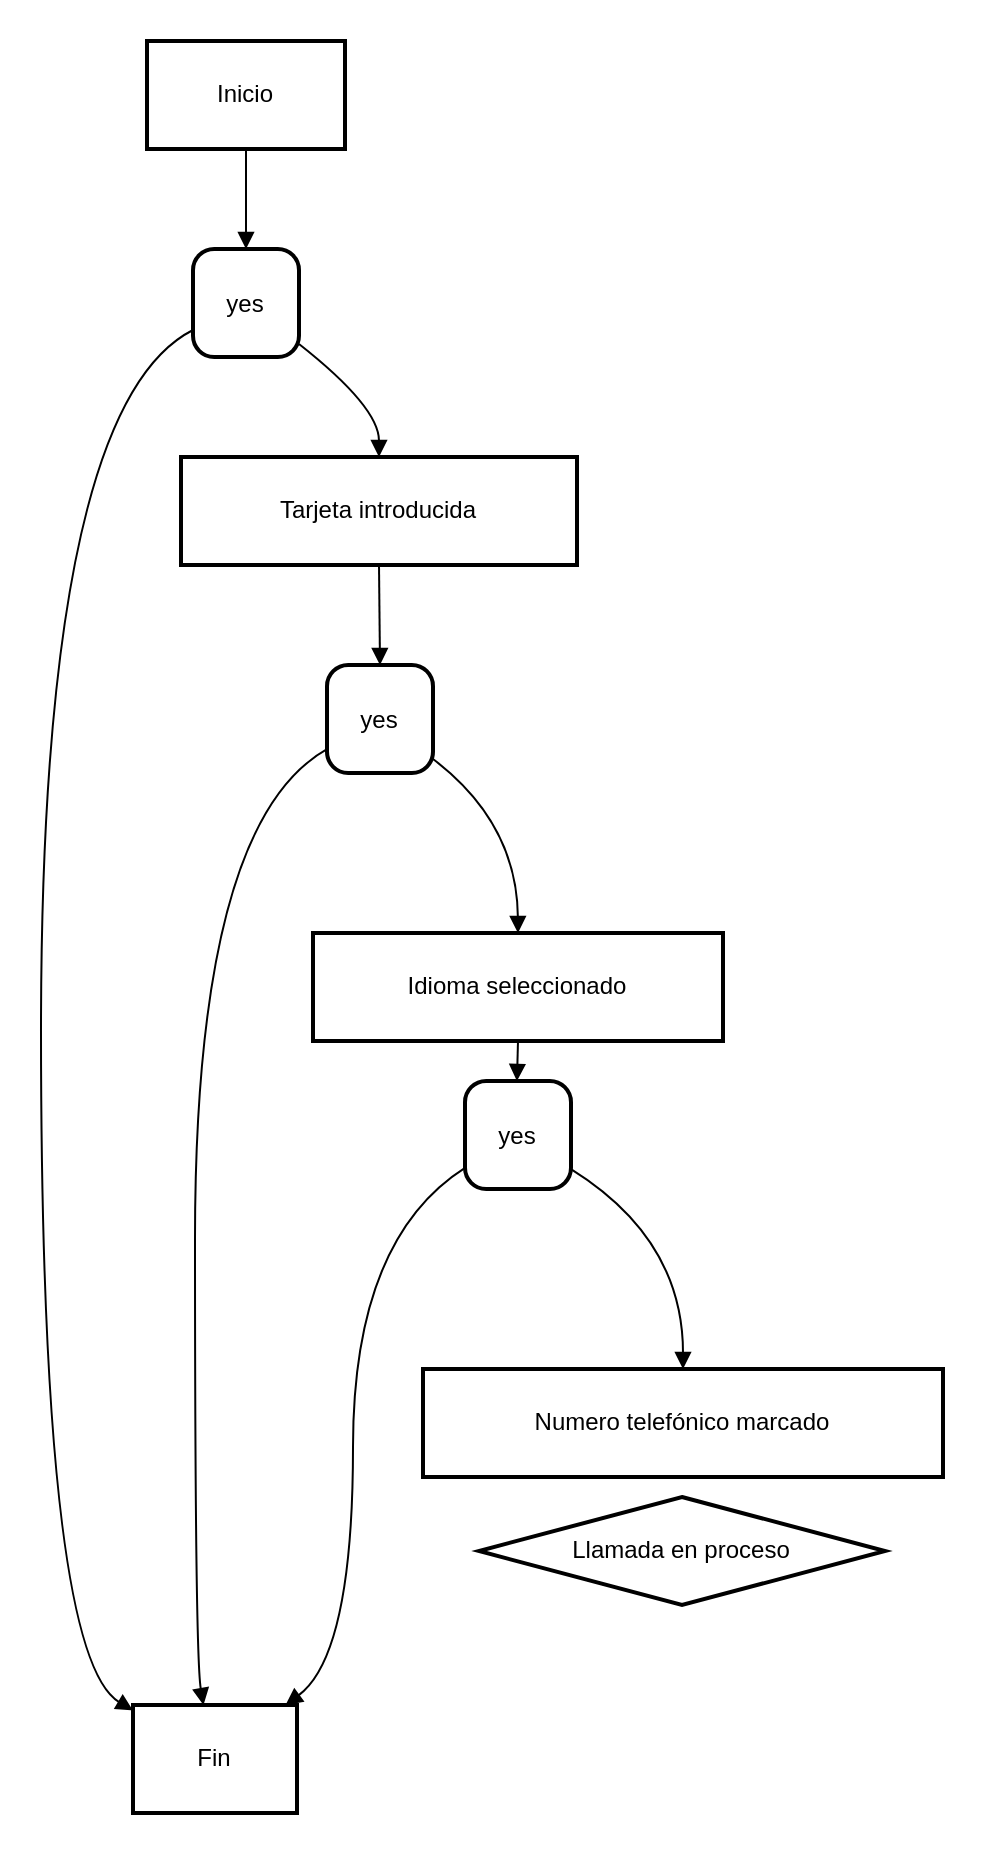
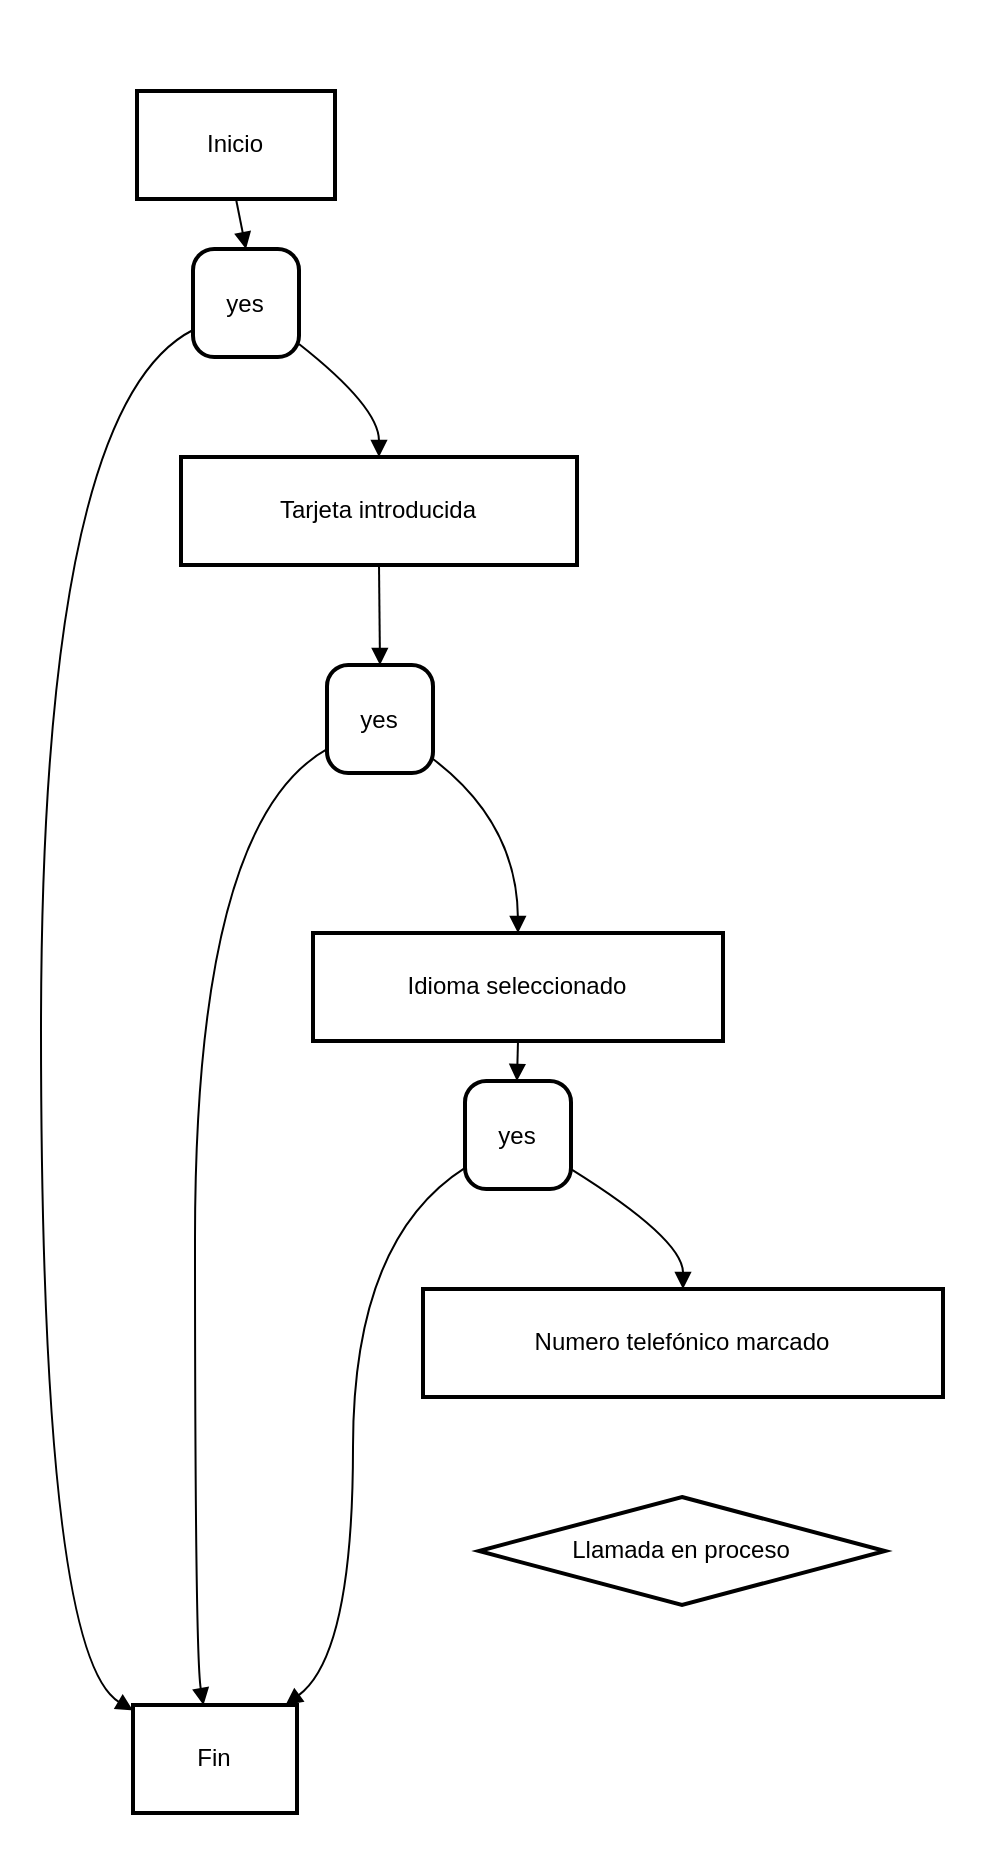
(246, 95) -> (236, 145)
(683, 1423) -> (683, 1343)
